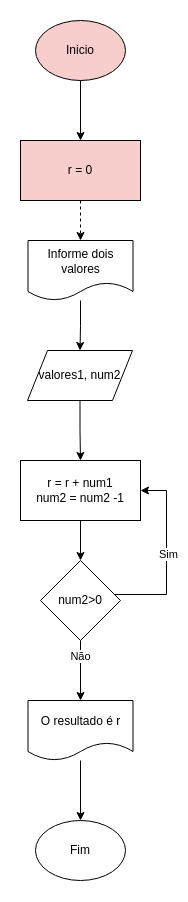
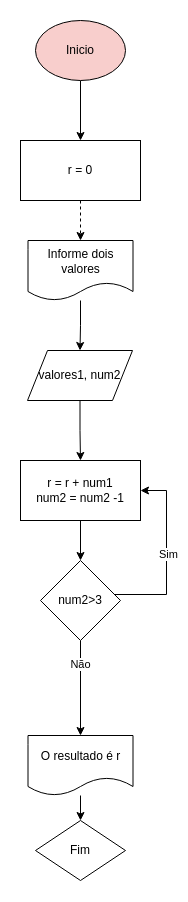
(81, 171) -> (81, 171)
(81, 601) -> (81, 601)
(81, 731) -> (81, 766)
(81, 851) -> (81, 851)
